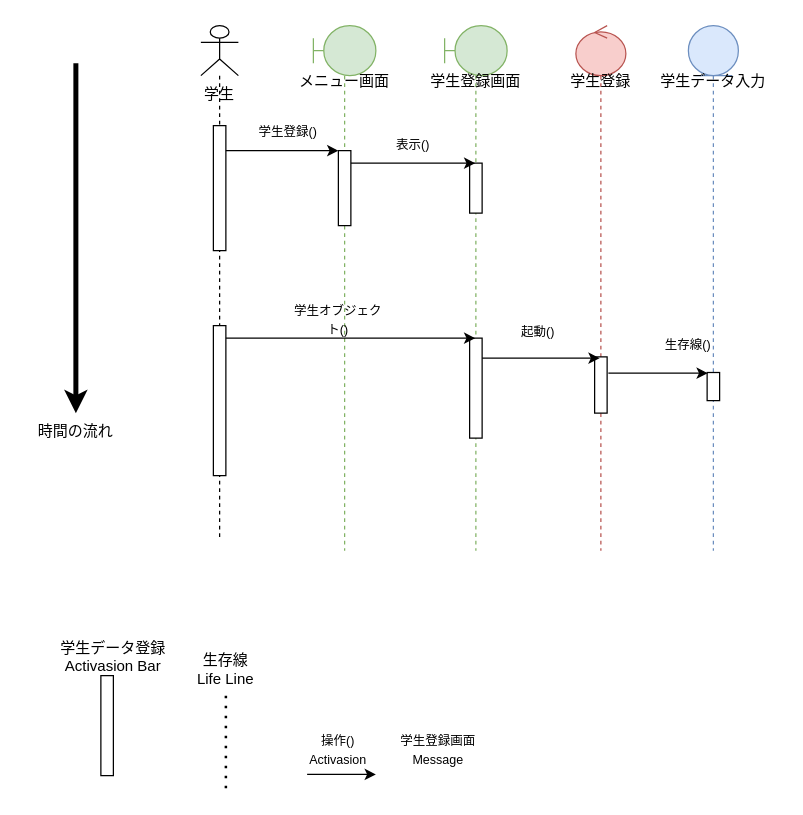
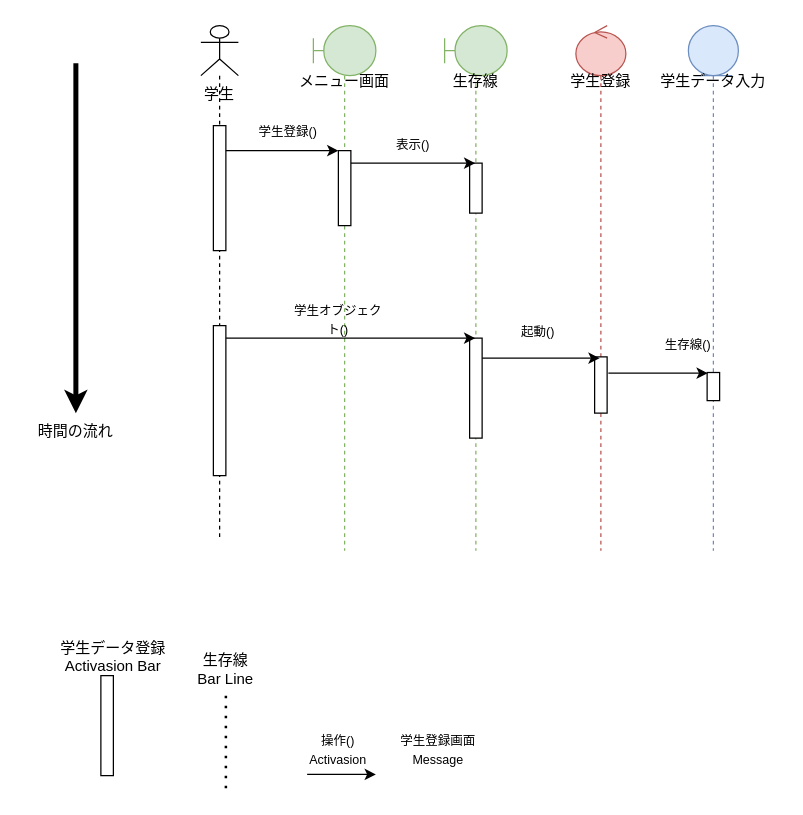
(476, 82) -> (476, 82)
(226, 669) -> (226, 669)
